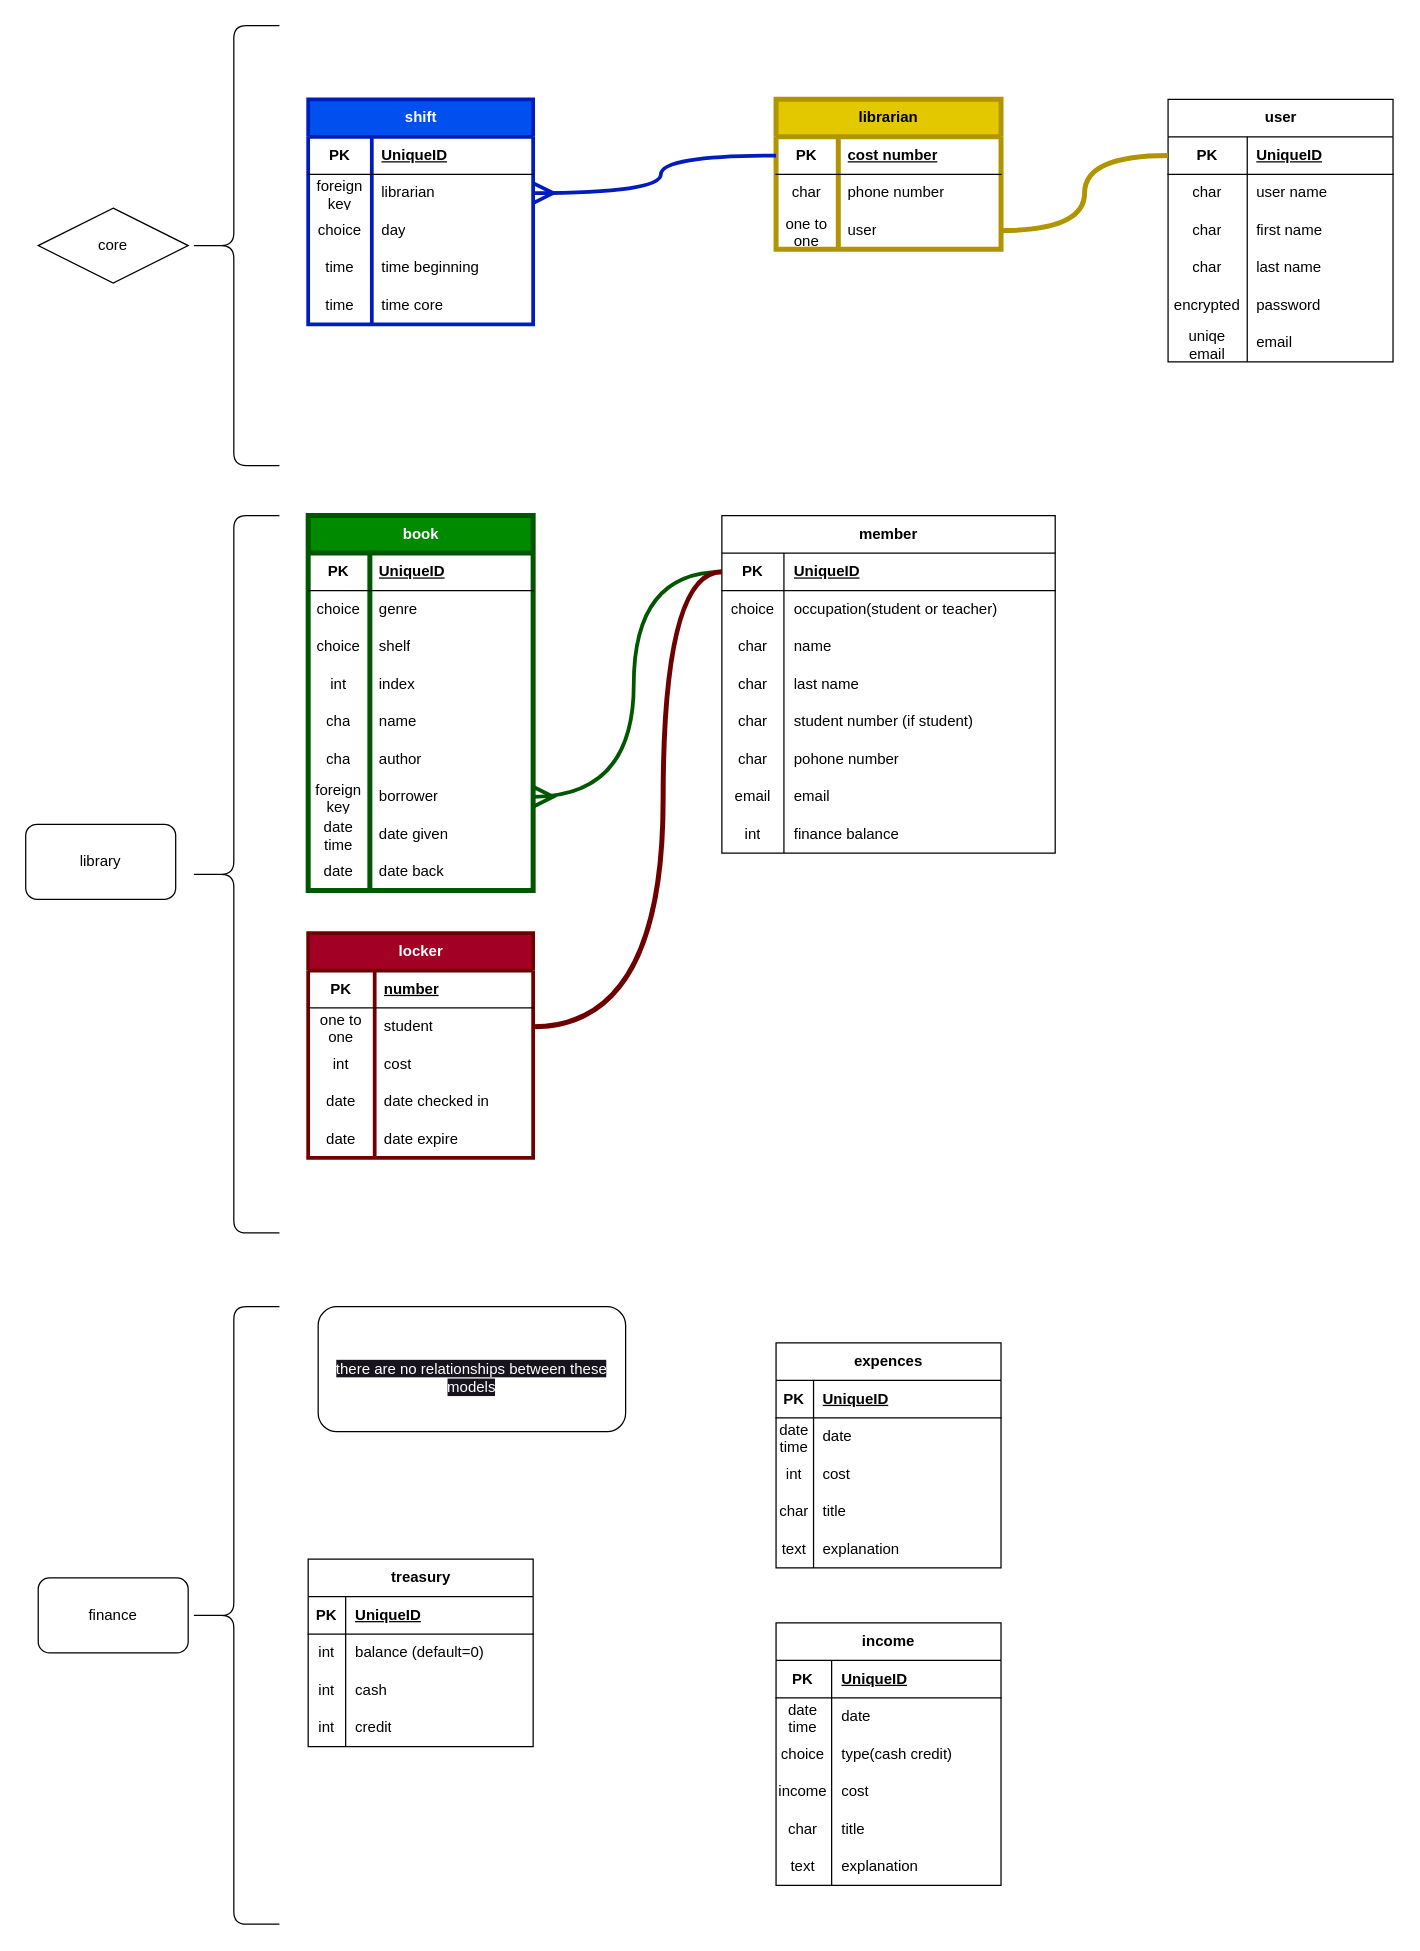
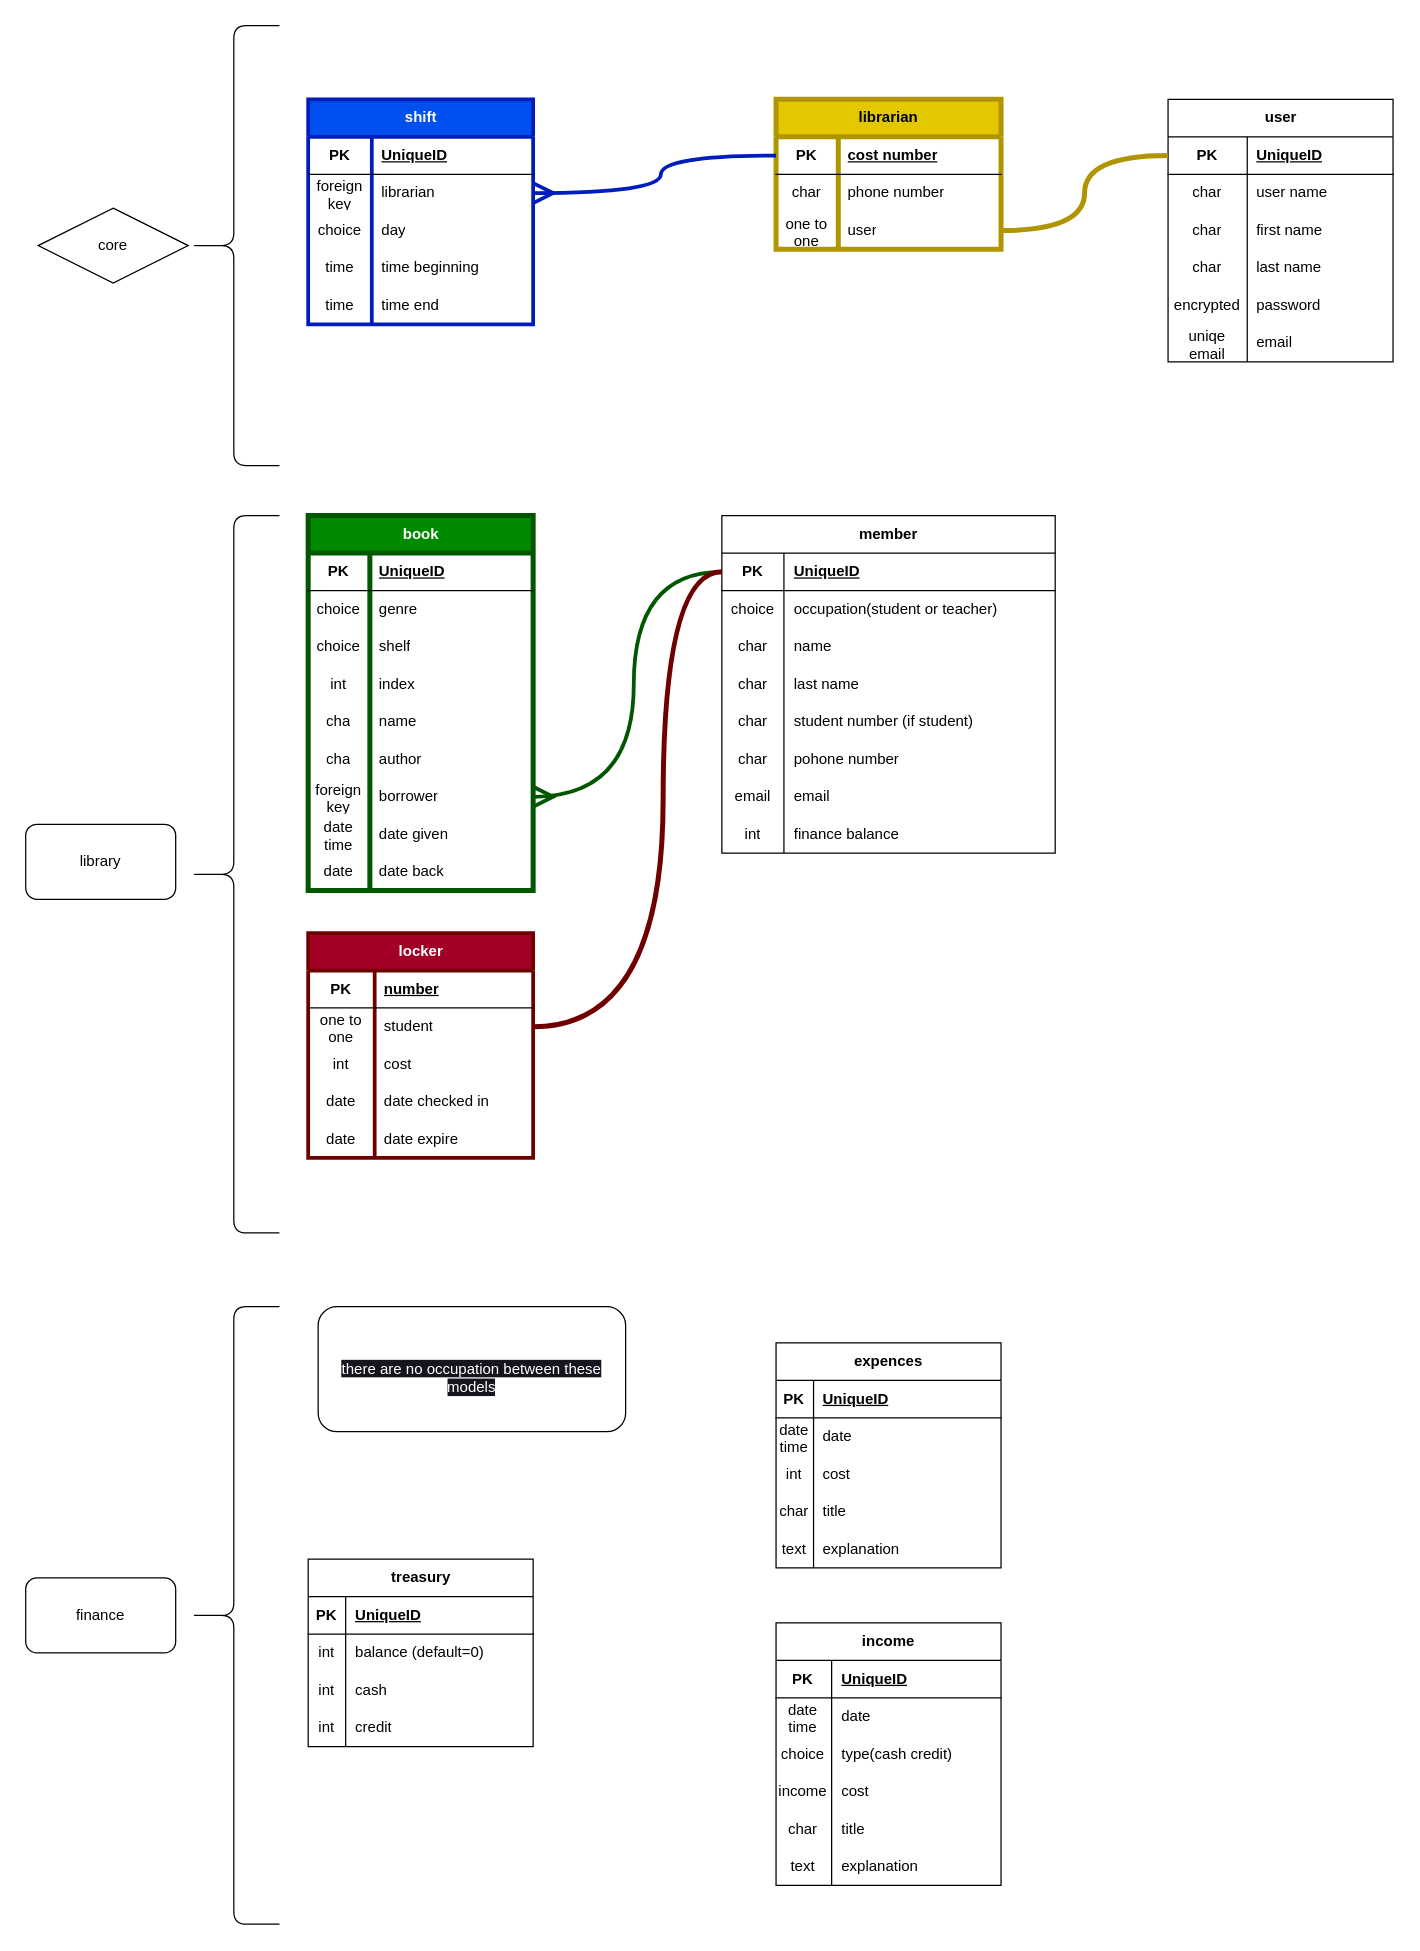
(416, 306) -> (412, 306)
(472, 1369) -> (472, 1369)
(113, 1616) -> (101, 1616)
